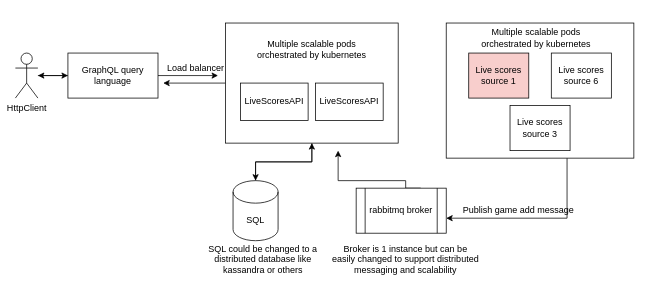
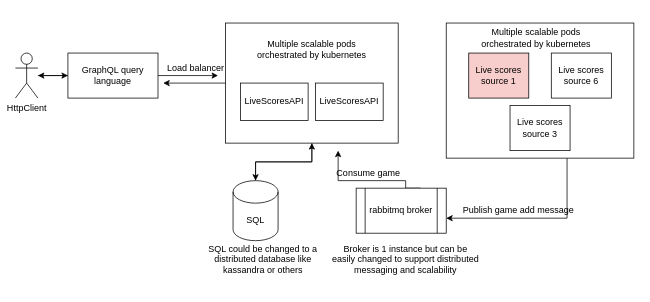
none -> (368, 173)
